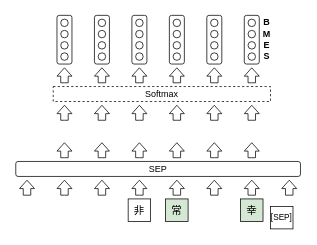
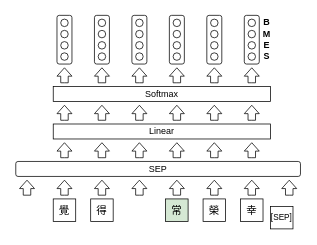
(162, 94) -> (162, 94)
none -> (162, 132)
none -> (64, 210)
none -> (102, 210)
(139, 210) -> none
none -> (214, 210)
(252, 210) -> (252, 210)
